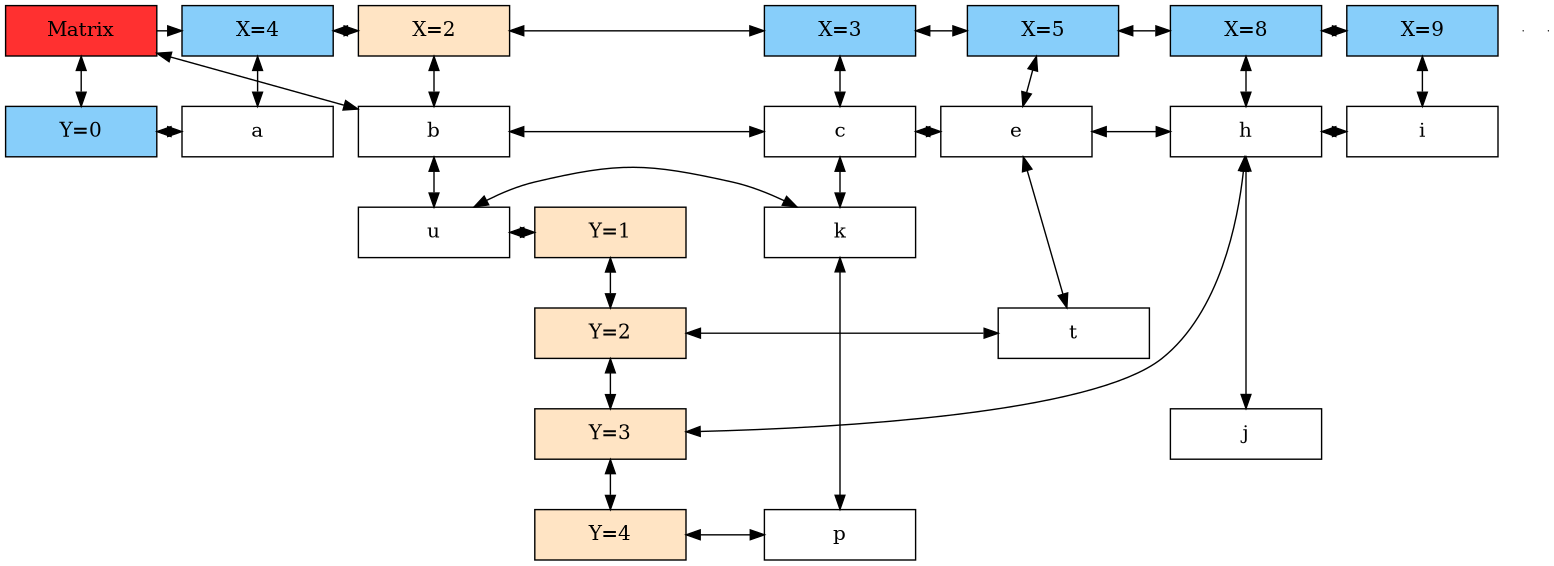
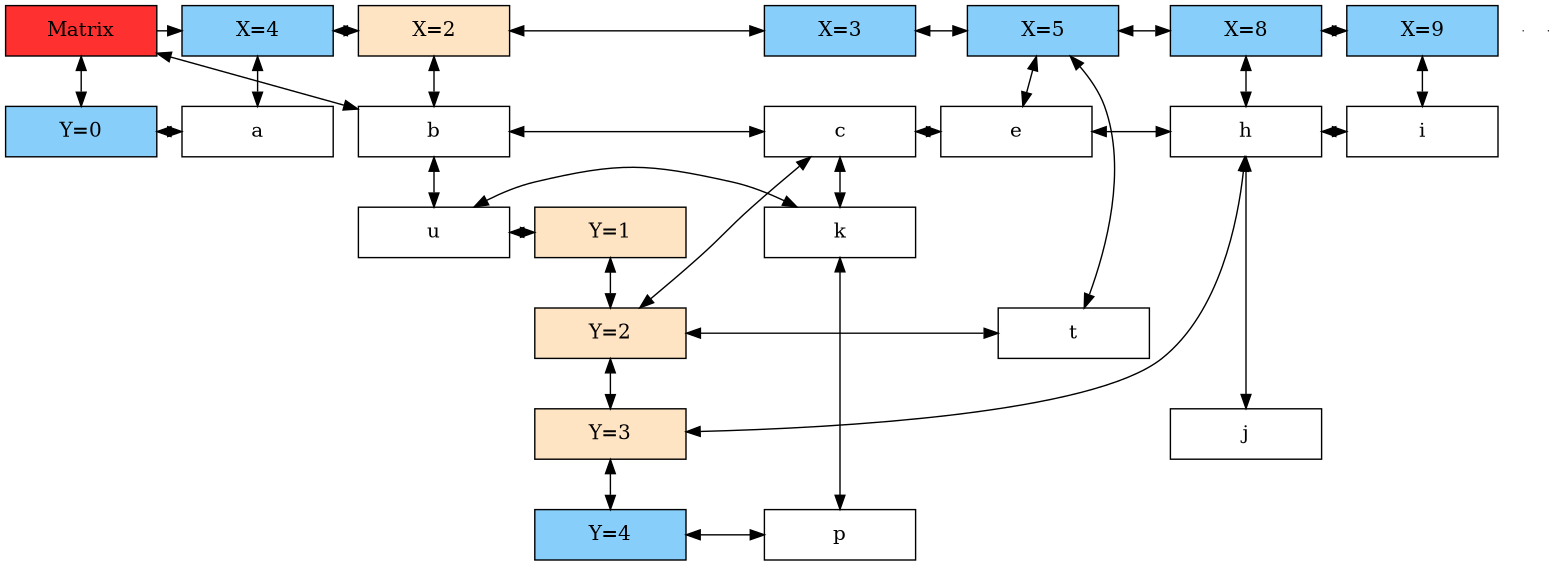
(840, 81) -> (725, 232)
(1045, 232) -> (1114, 178)
(610, 535) -> (610, 535)
